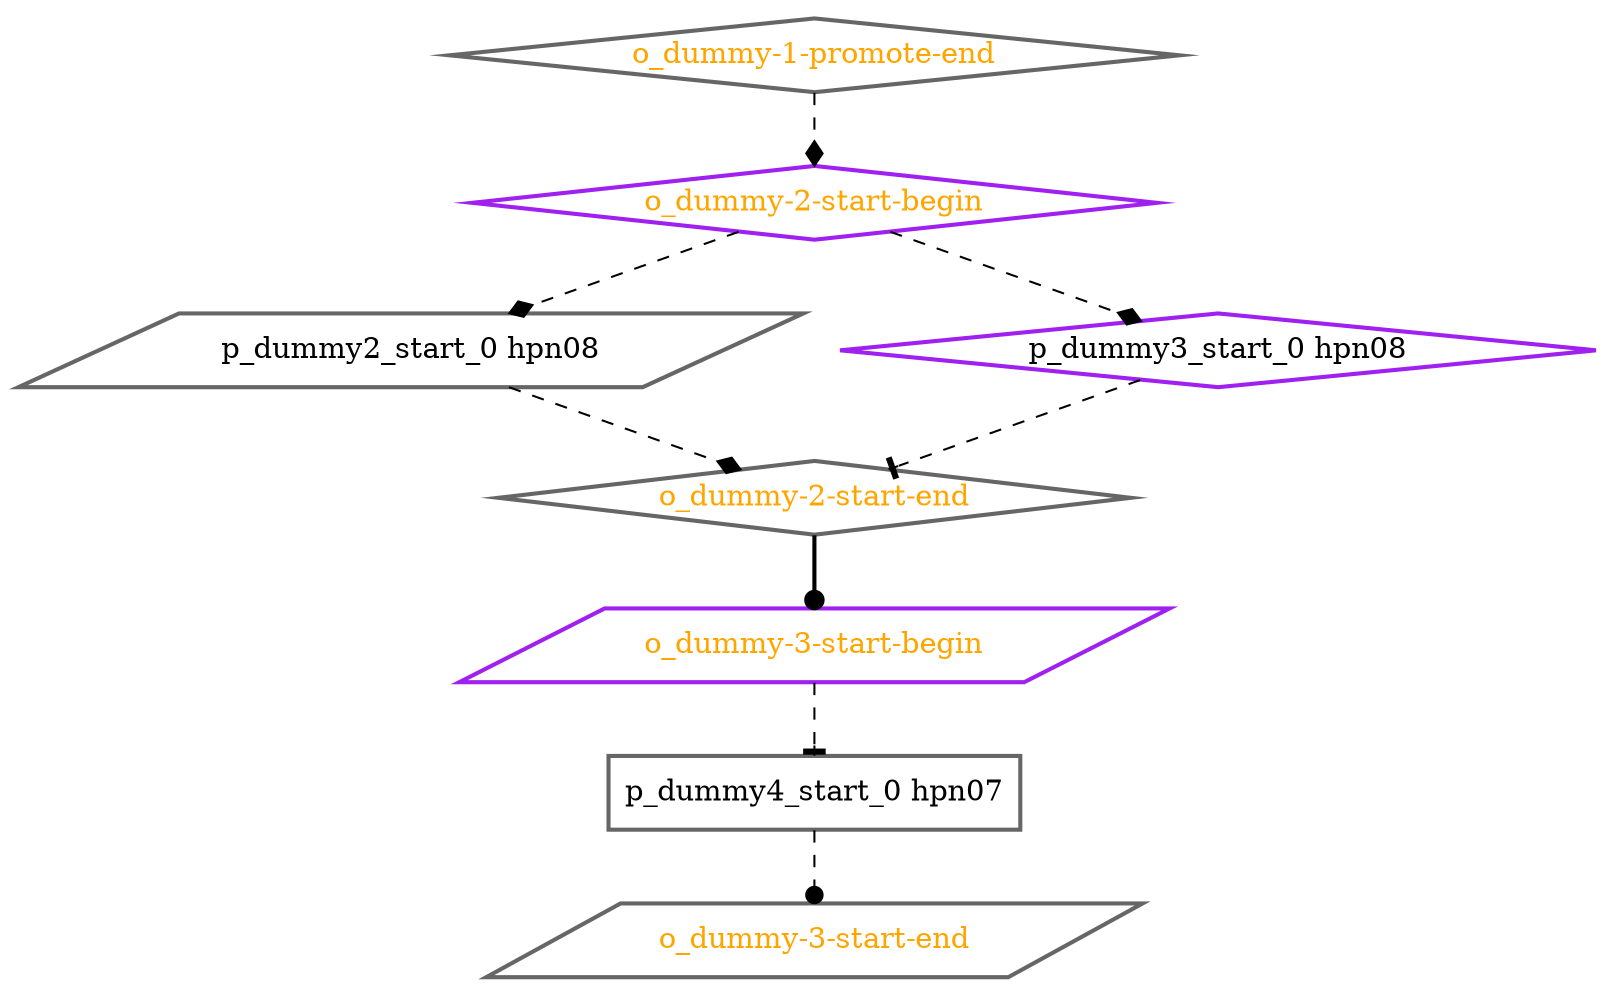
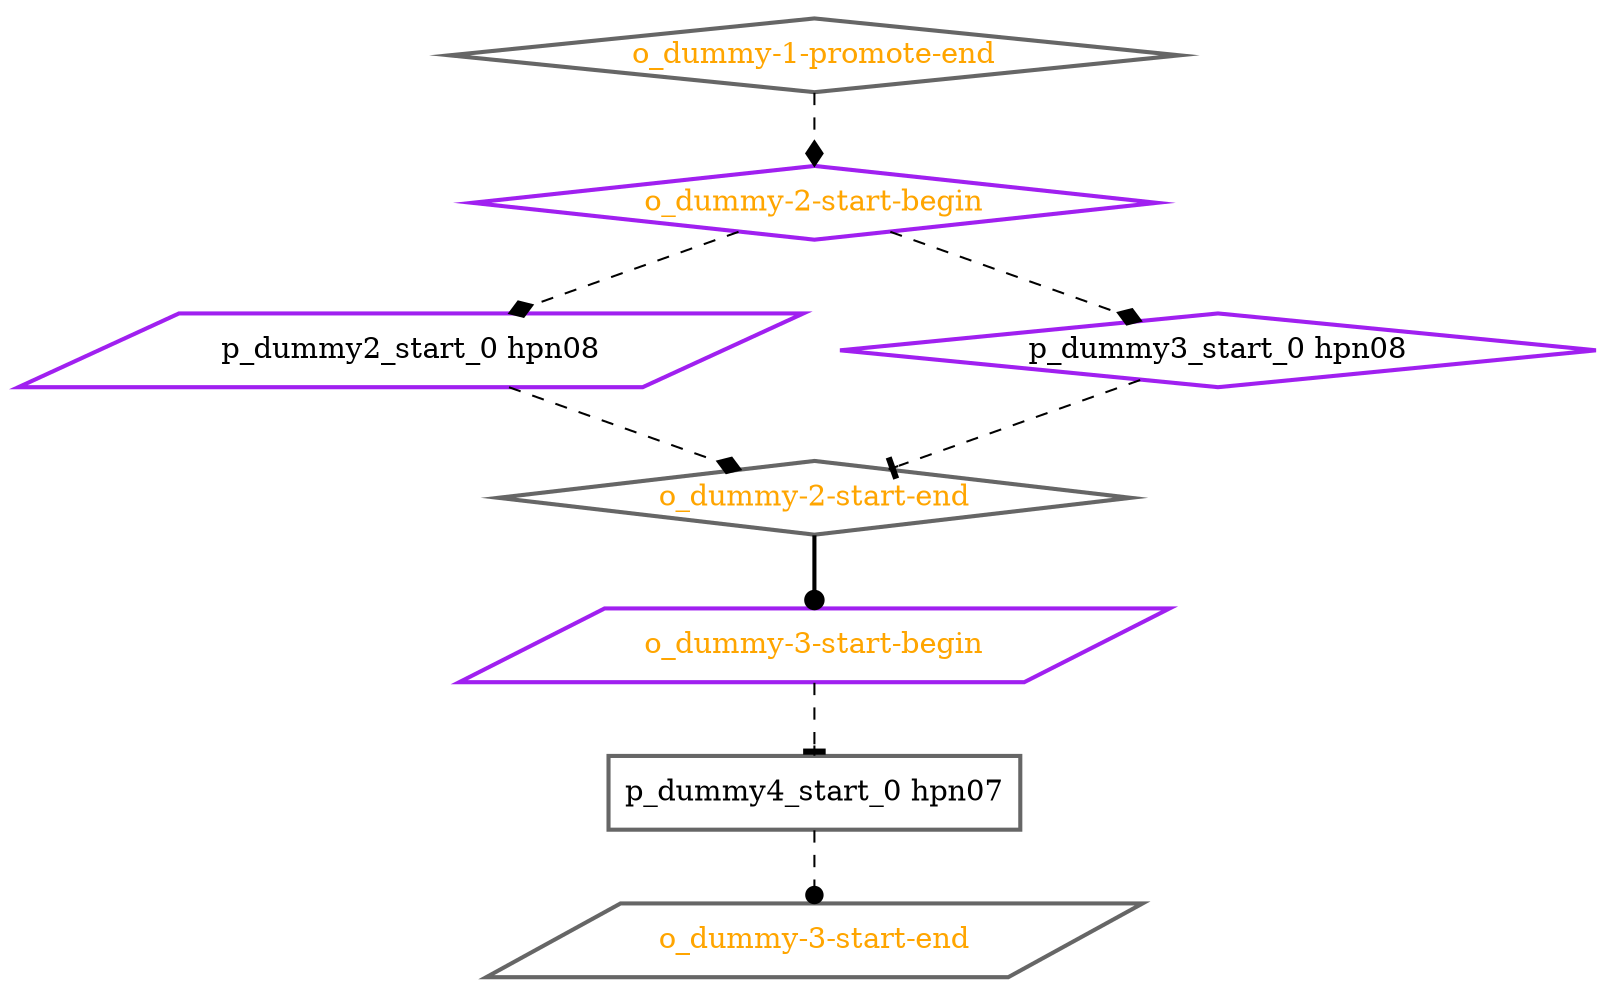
(411, 350) -> (411, 350)
